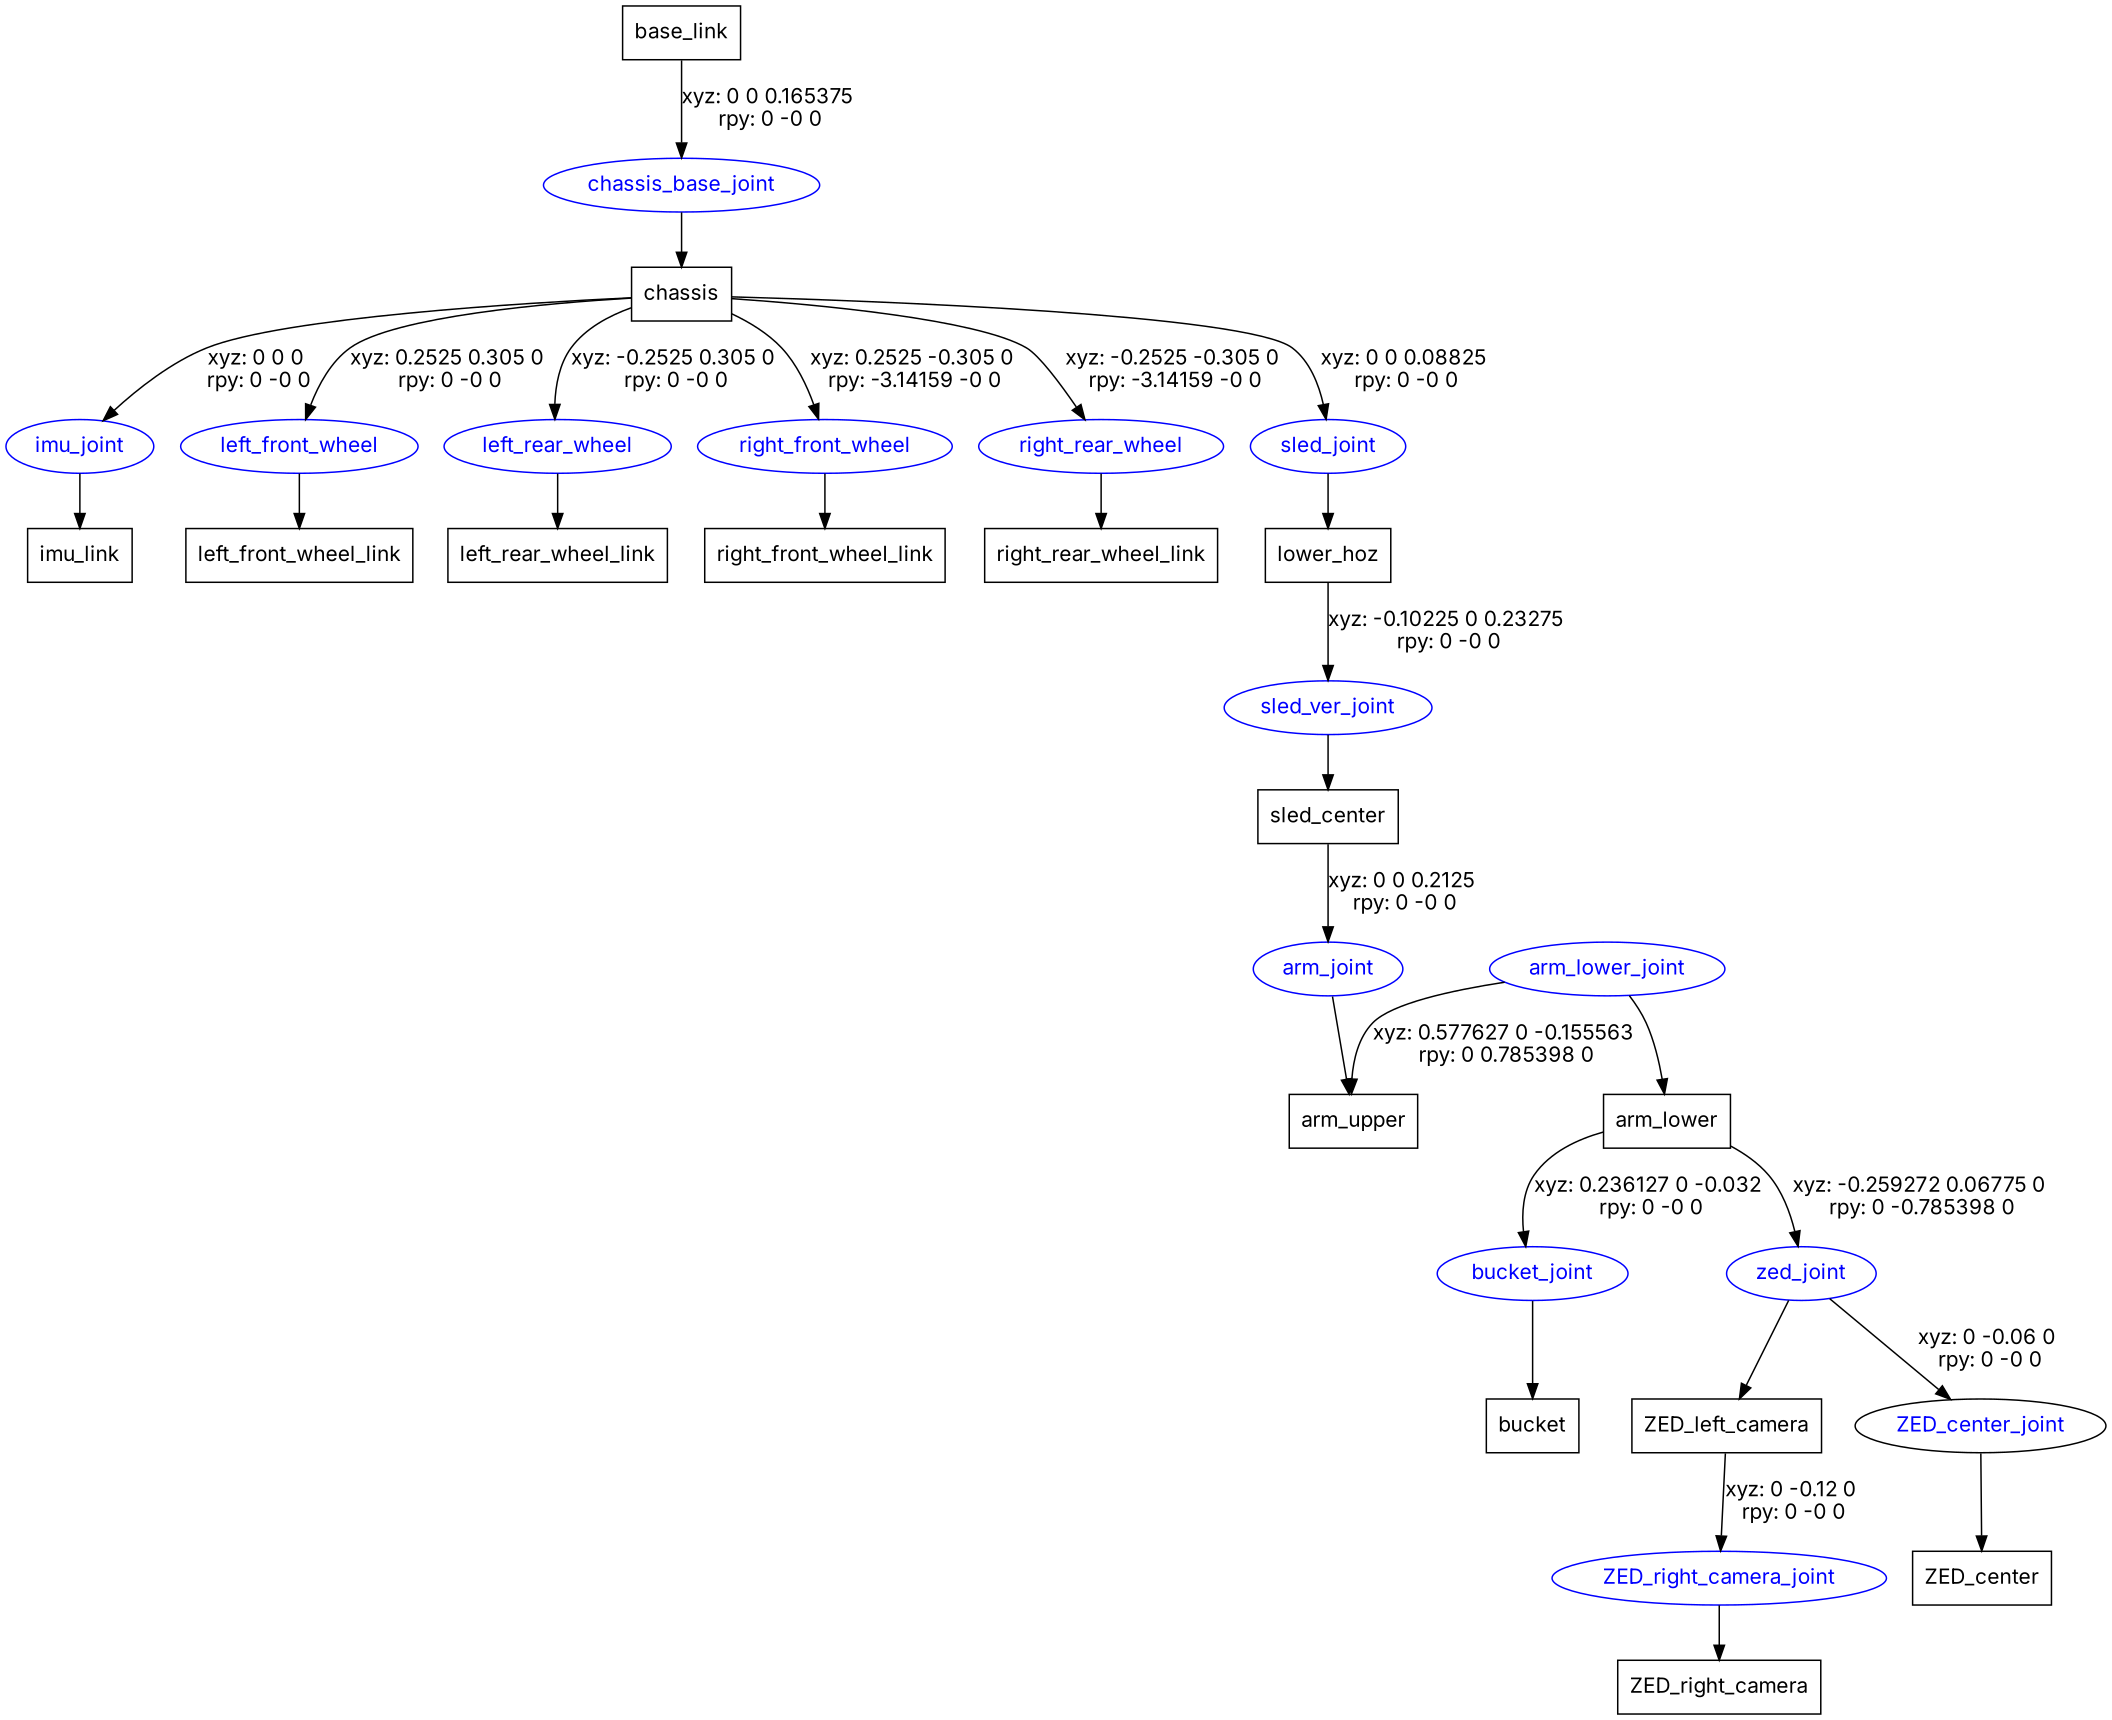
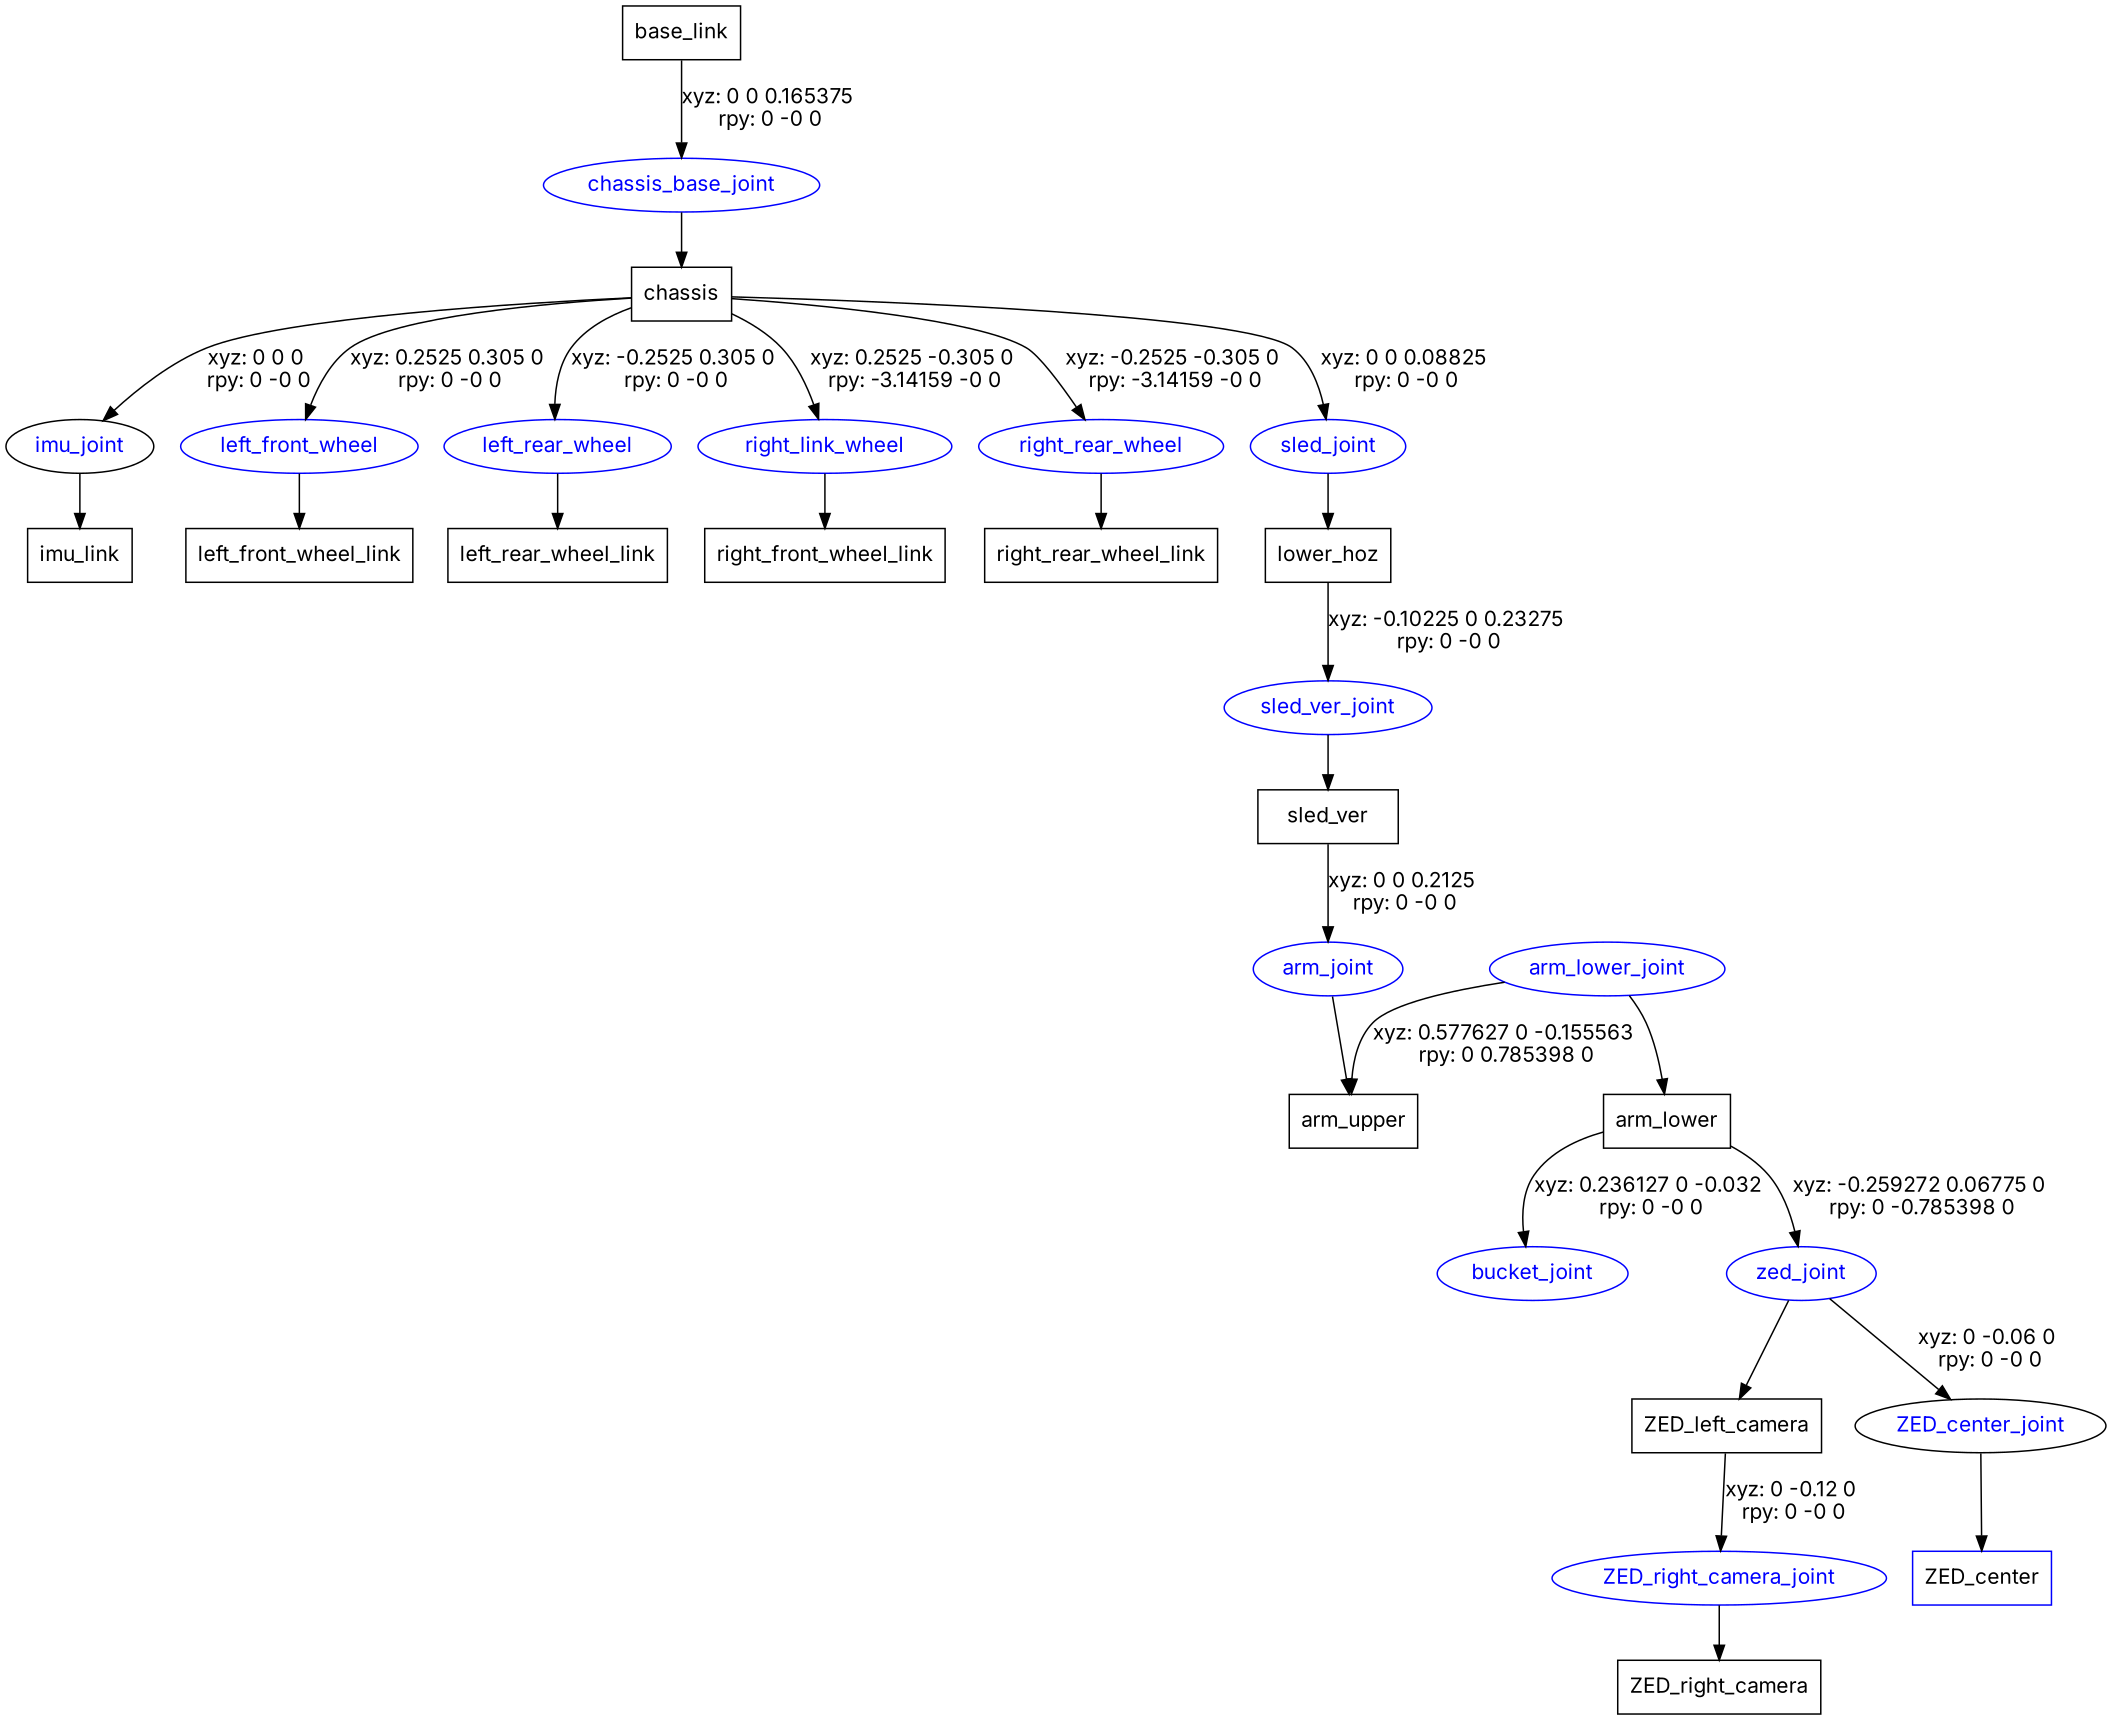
(80, 446) -> (80, 446)
(825, 446) -> (825, 446)
(1328, 817) -> (1328, 817)
(1533, 1426) -> none
(1982, 1578) -> (1982, 1578)
